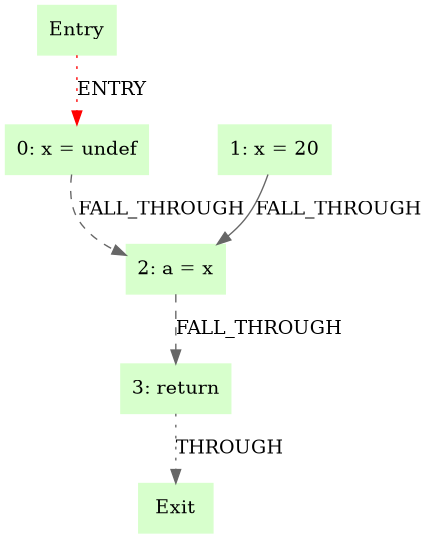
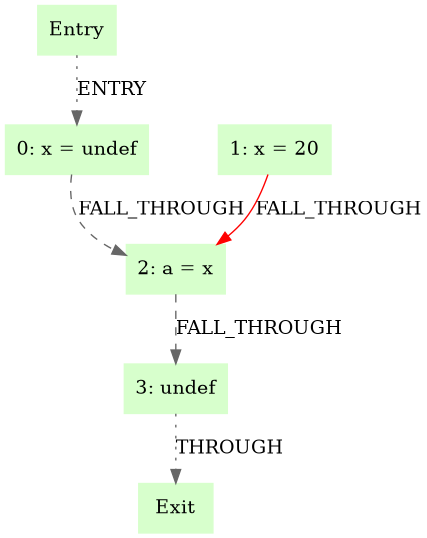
(77, 83) -> (77, 83)
(253, 208) -> (253, 208)
(176, 389) -> (176, 389)
